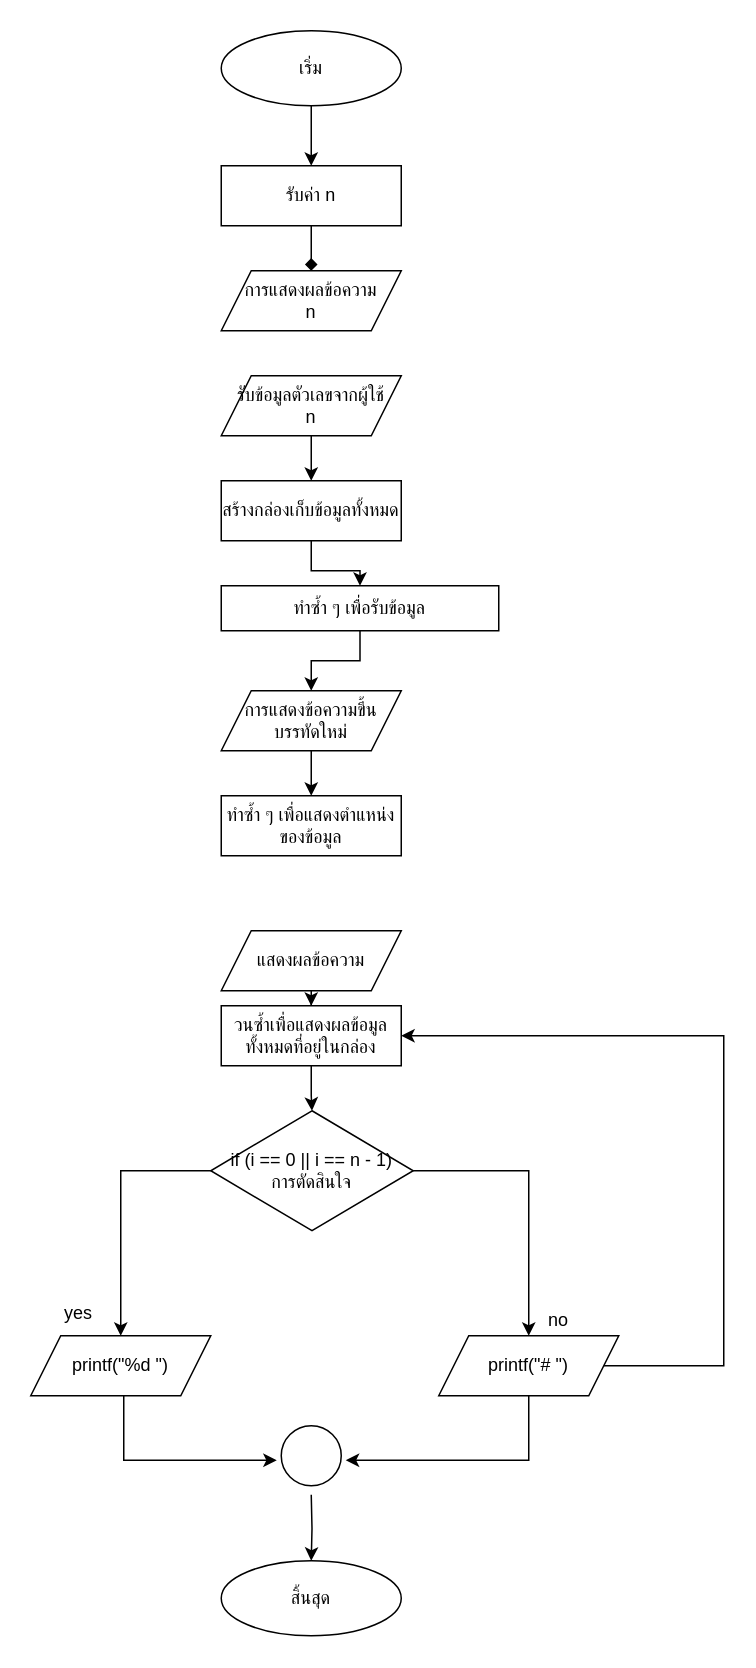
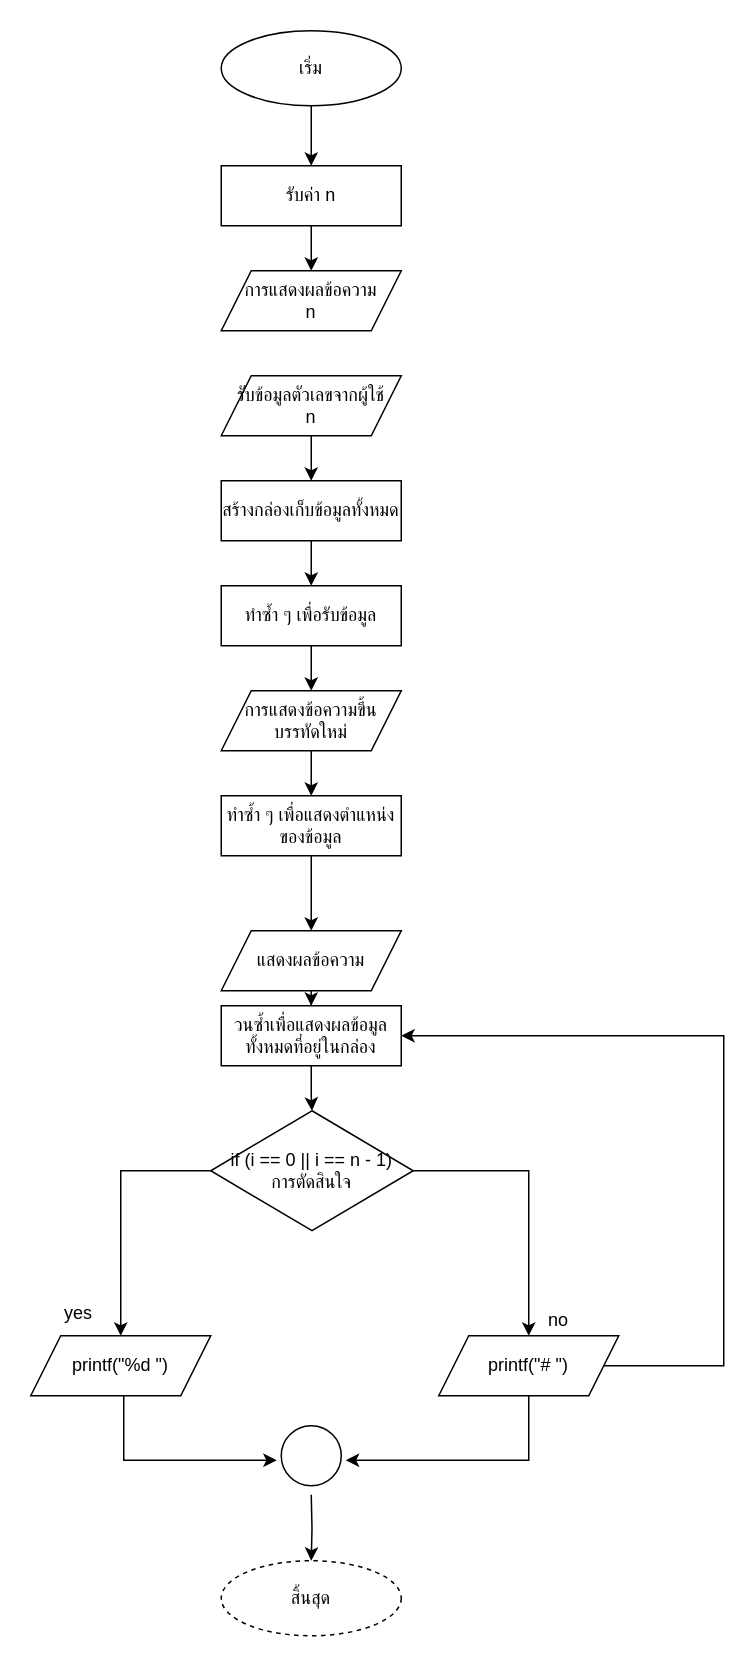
(311, 258) -> (311, 259)
(360, 608) -> (311, 616)
none -> (311, 888)
(311, 1598) -> (311, 1598)
